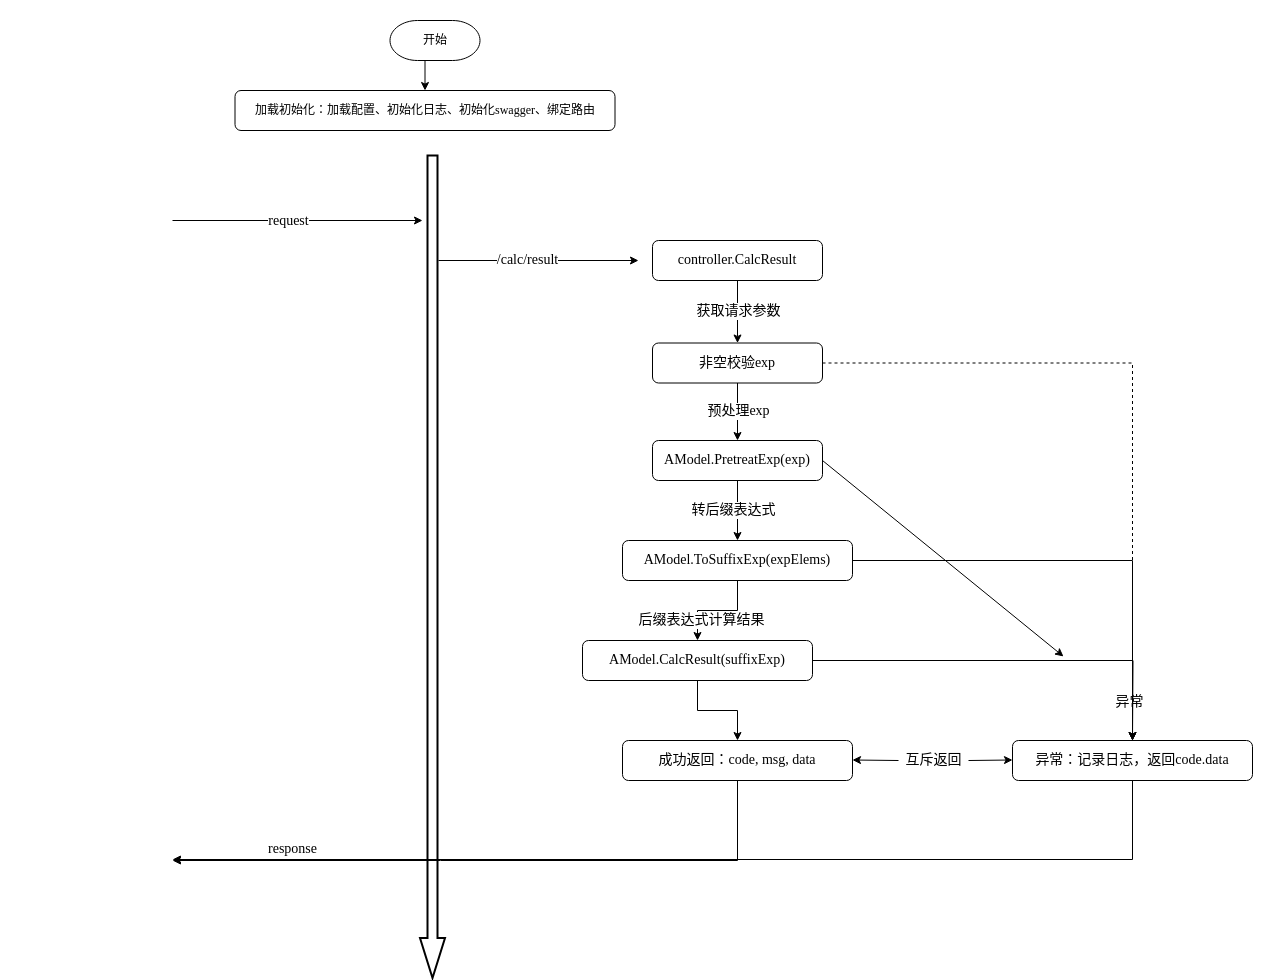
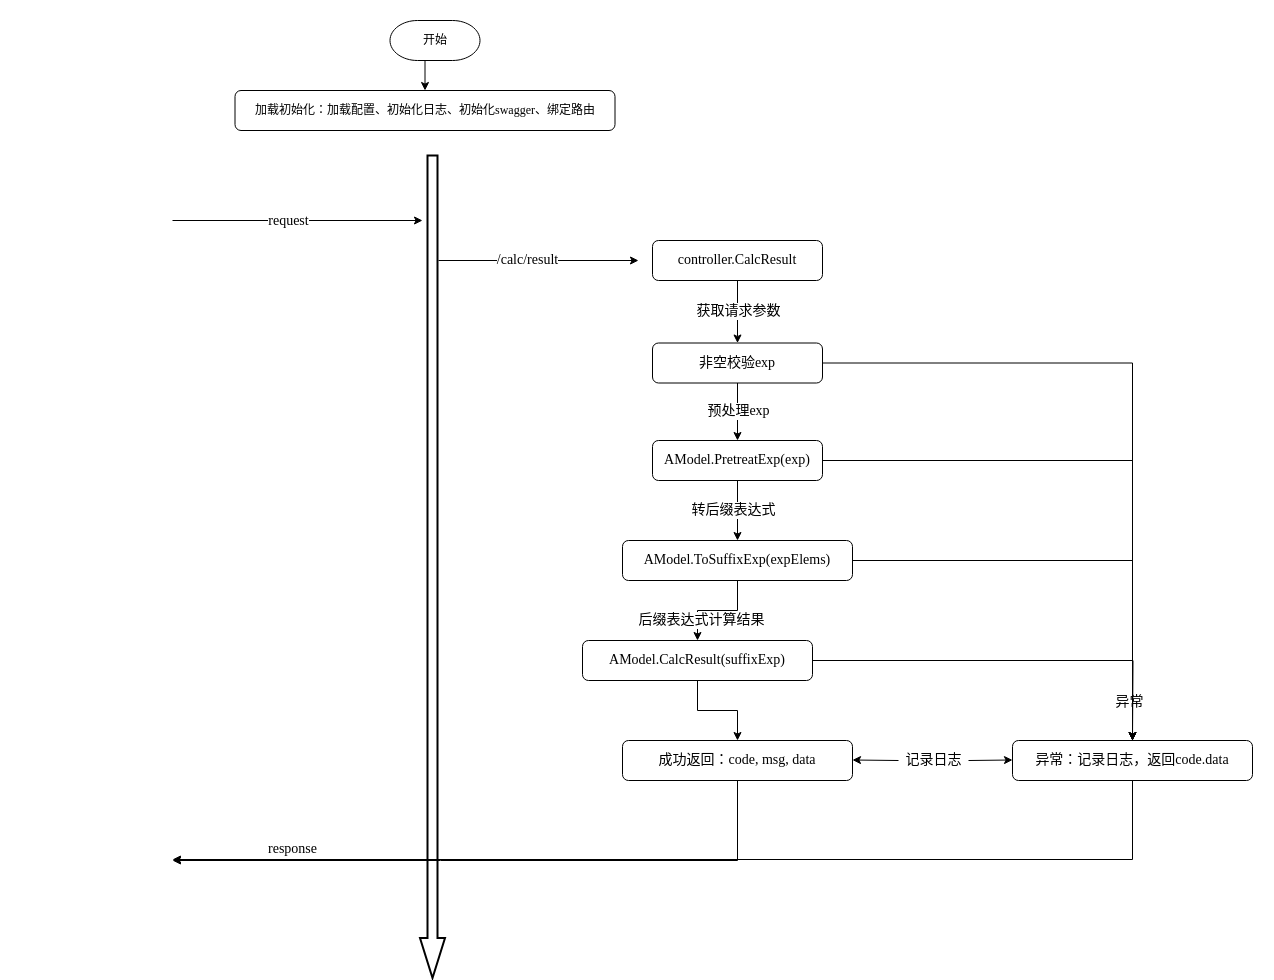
(1026, 363) -> (1026, 363)
(941, 556) -> (977, 461)
(934, 761) -> (934, 761)
